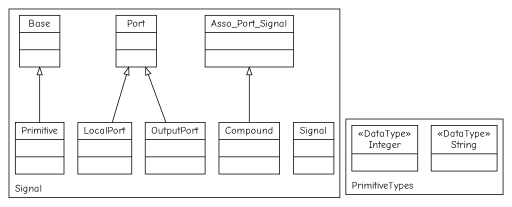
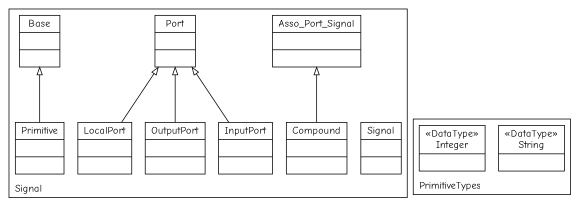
none -> (246, 148)
